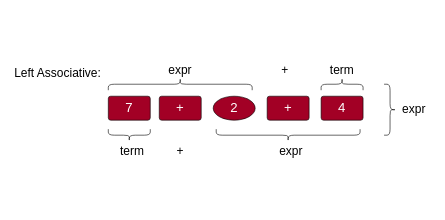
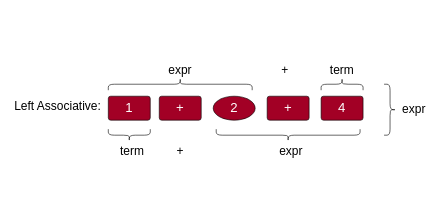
(57, 72) -> (57, 105)
(129, 108) -> (129, 108)
